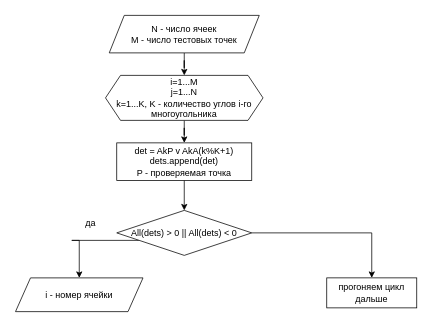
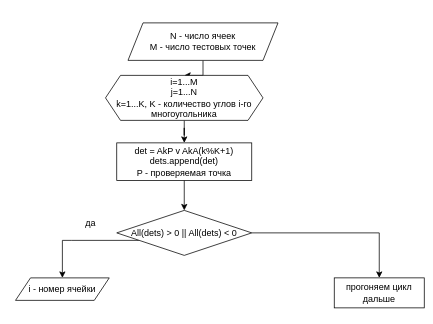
(184, 34) -> (203, 42)
(372, 293) -> (379, 293)
(79, 295) -> (62, 289)
